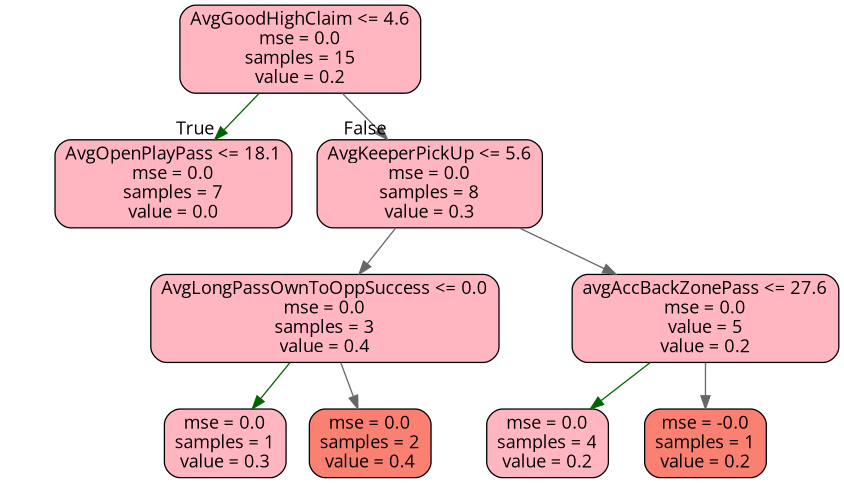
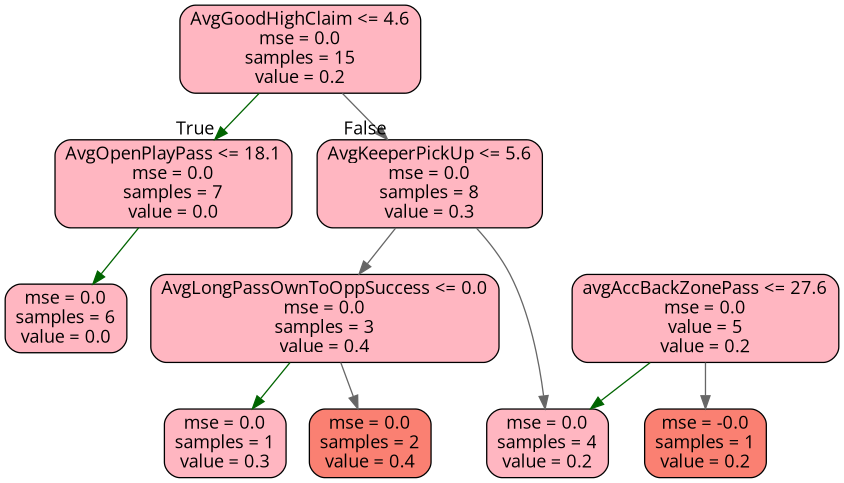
(562, 248) -> (523, 306)
none -> (66, 318)
